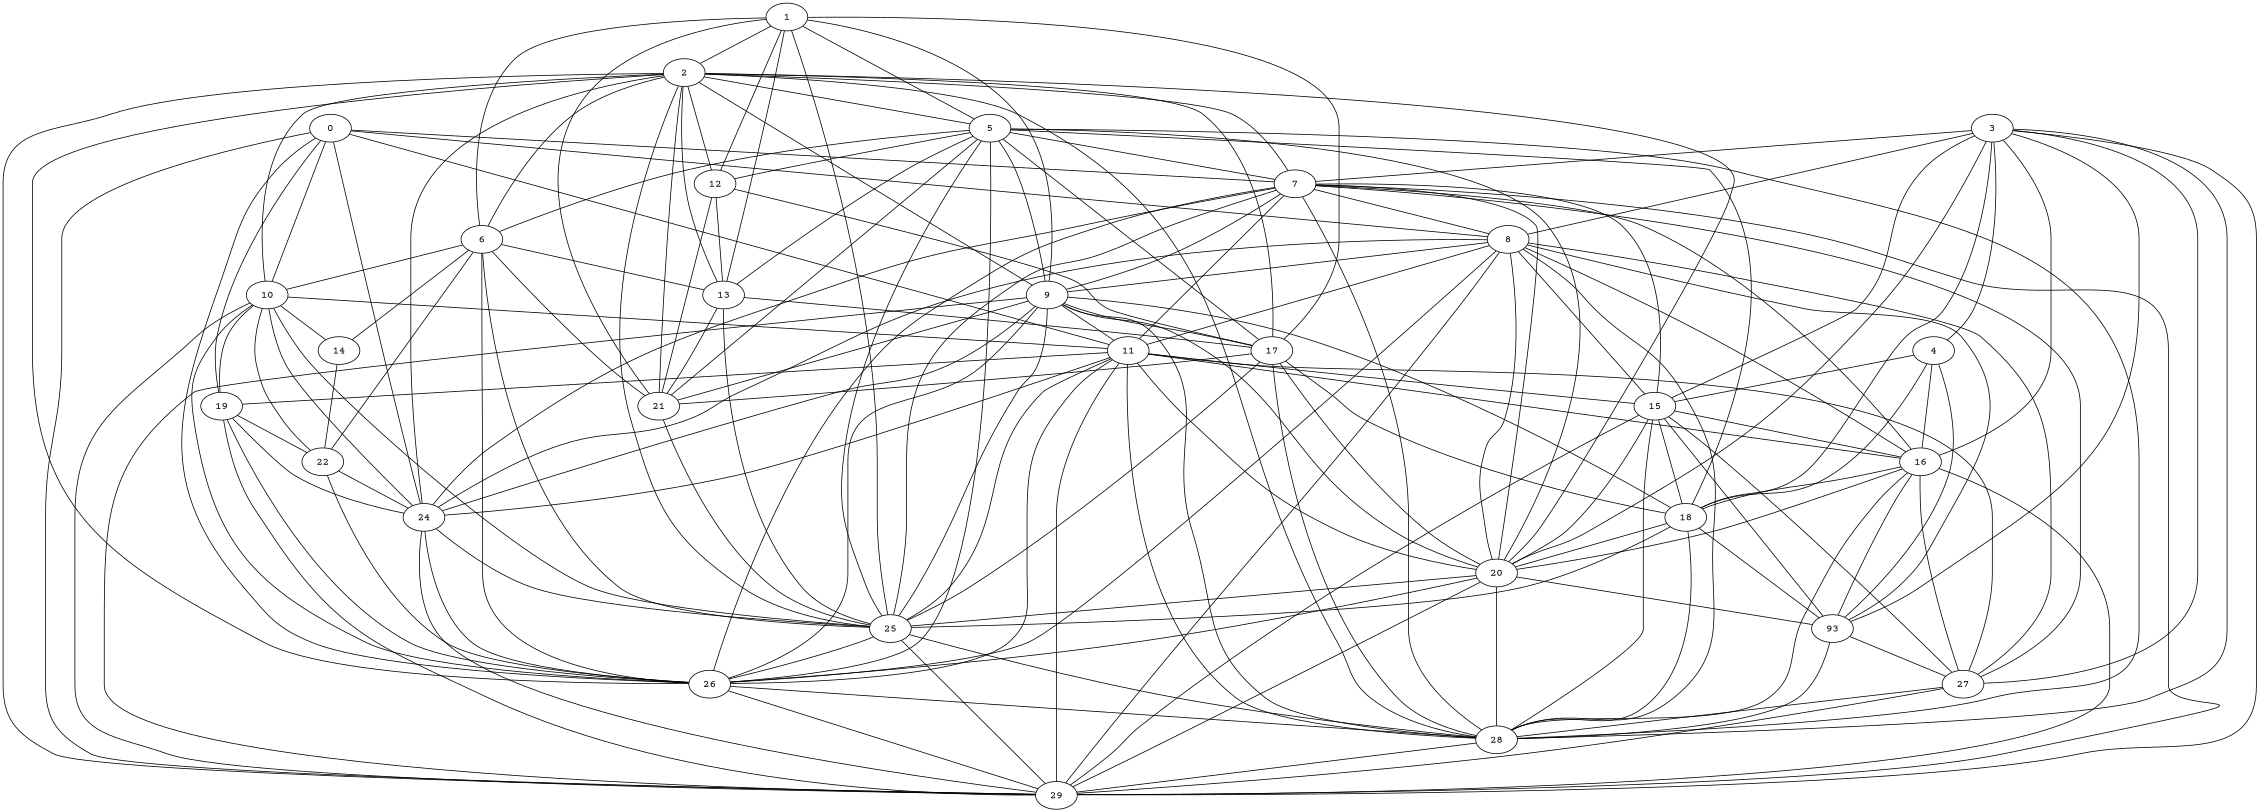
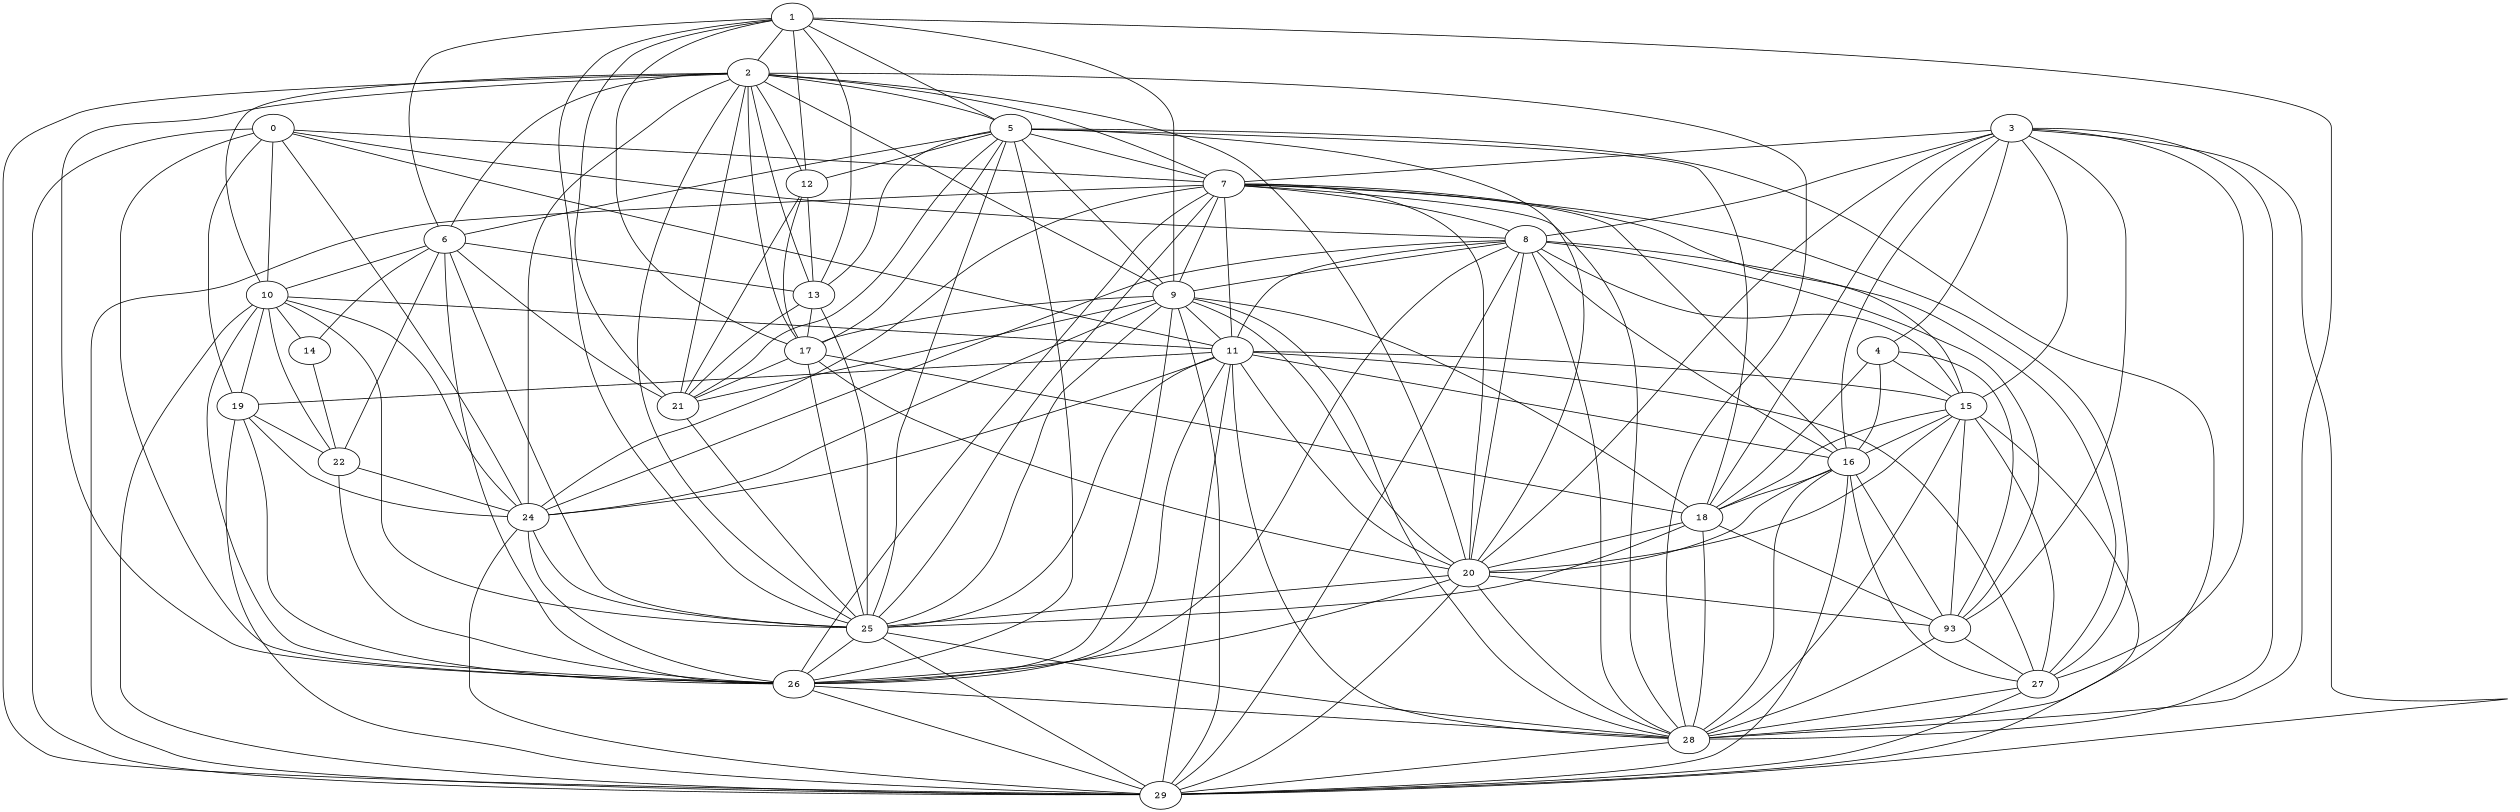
(1326, 583) -> (2143, 81)
